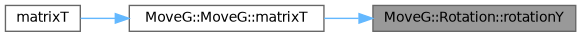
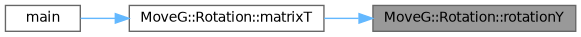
(43, 18) -> (43, 18)
(227, 18) -> (227, 18)
